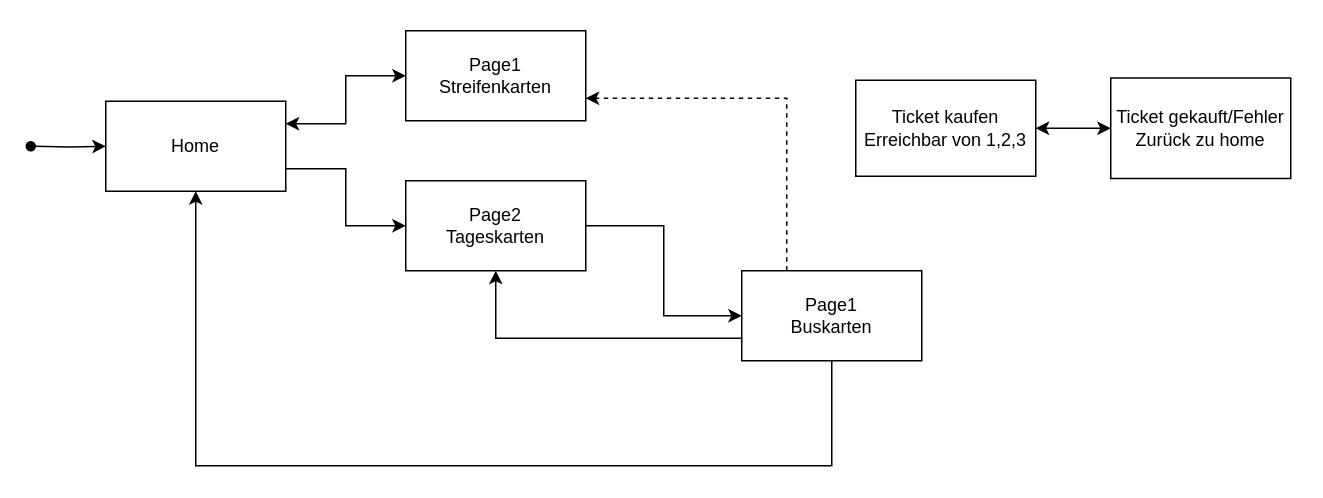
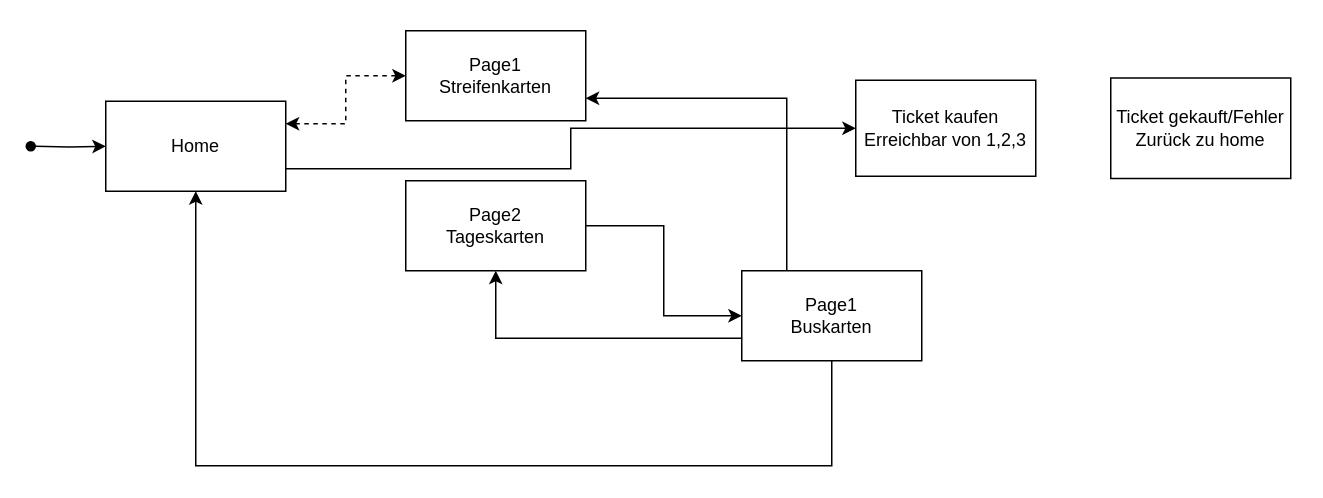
(777, 98) -> (777, 98)
(346, 101) -> (346, 101)
(1073, 128) -> none
(346, 221) -> (574, 128)
